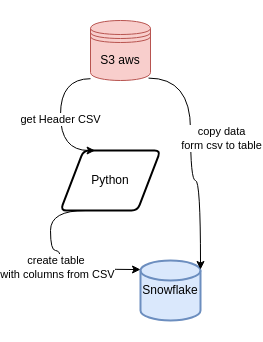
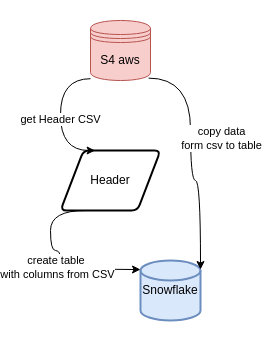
(121, 61) -> (121, 61)
(111, 181) -> (111, 181)
